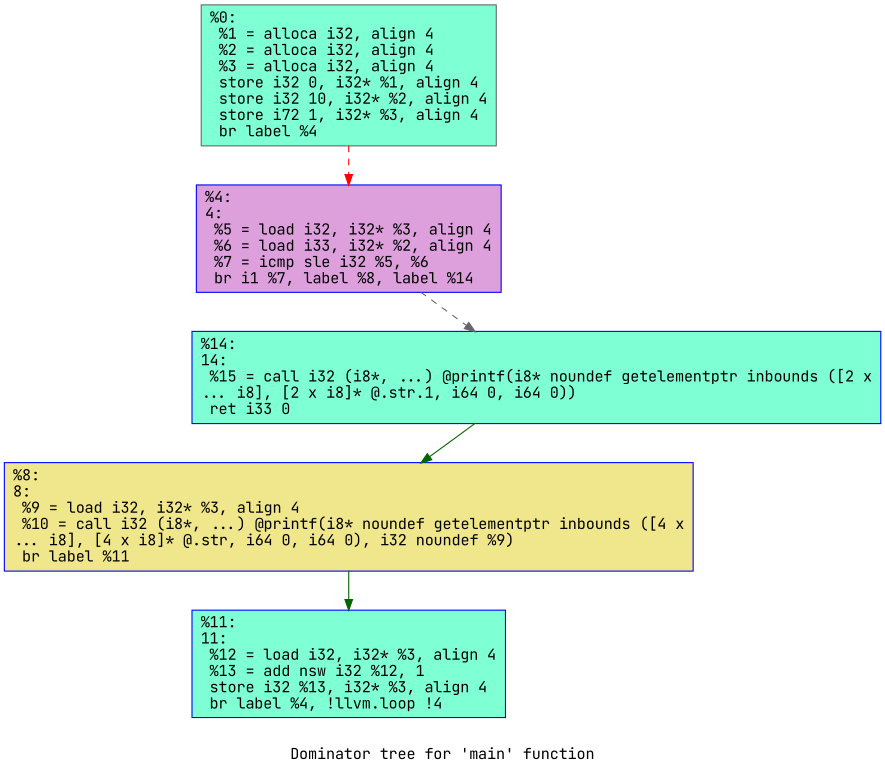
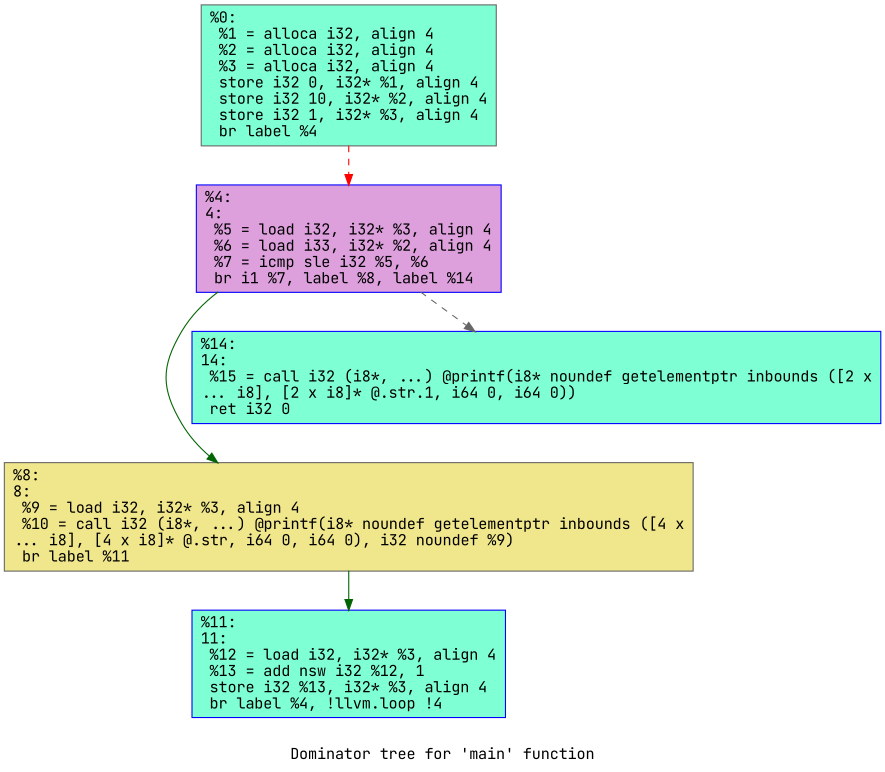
(344, 116) -> (344, 116)
(246, 409) -> (246, 409)
(453, 440) -> (167, 372)
(349, 517) -> (349, 517)
